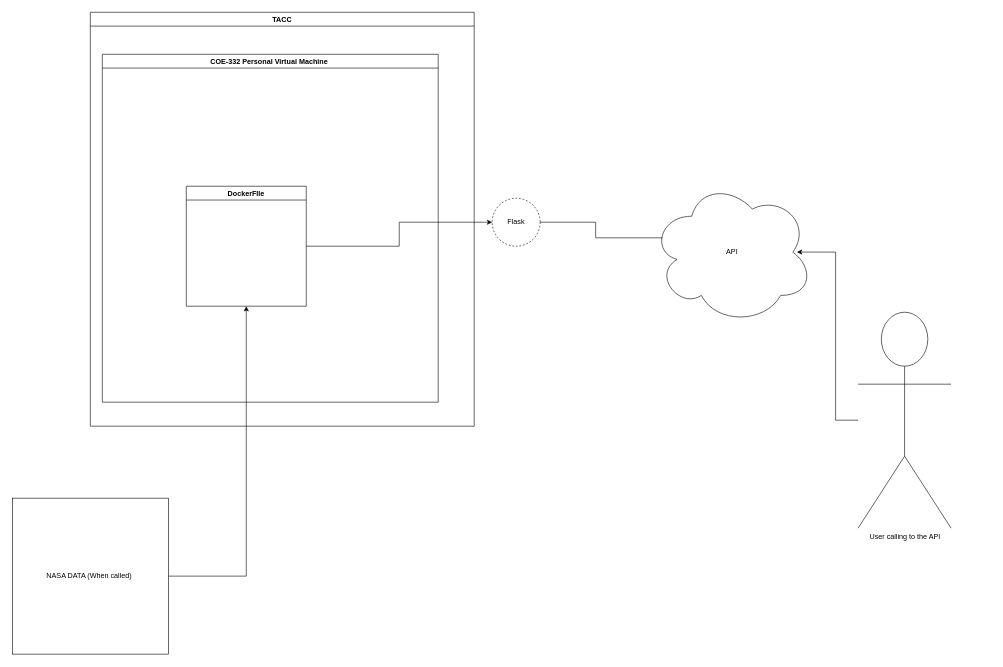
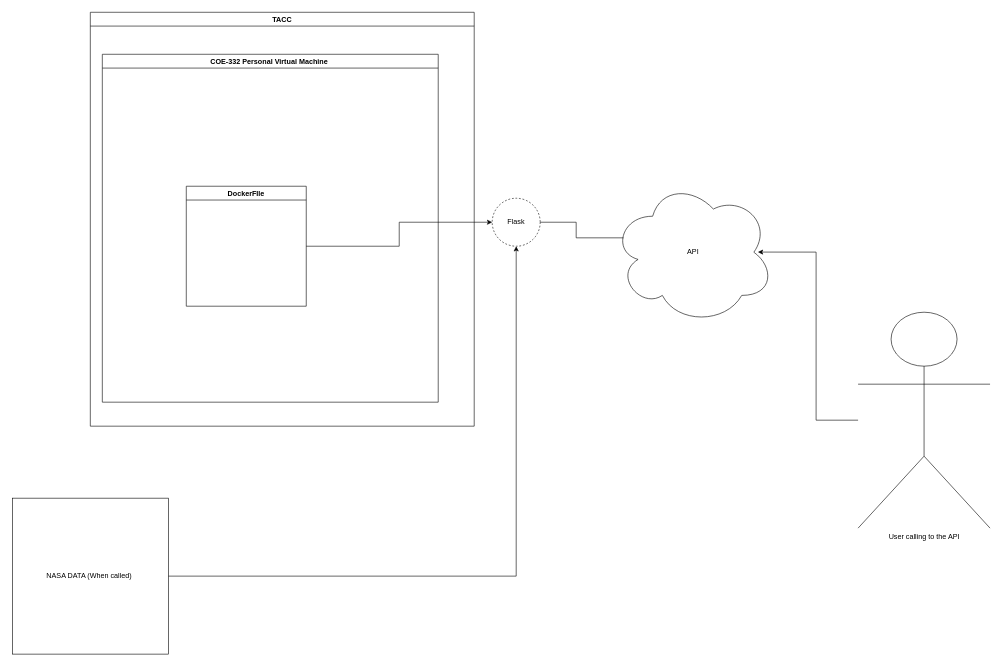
(732, 252) -> (693, 252)
(246, 311) -> (516, 251)
(905, 420) -> (924, 420)
